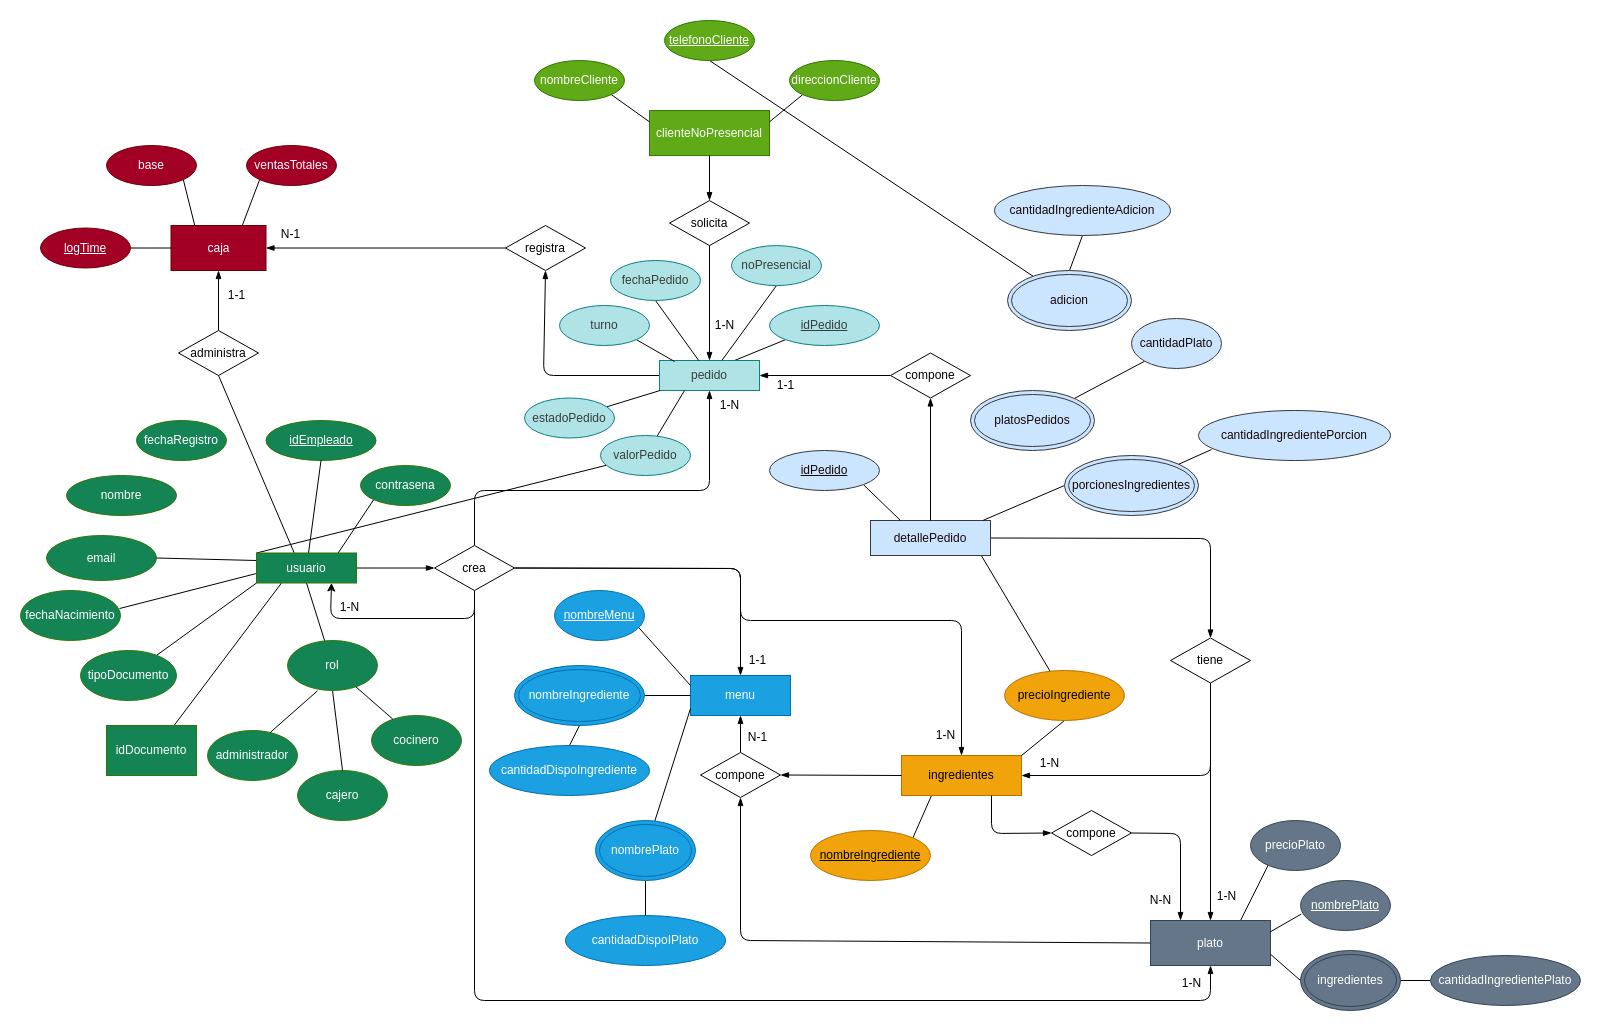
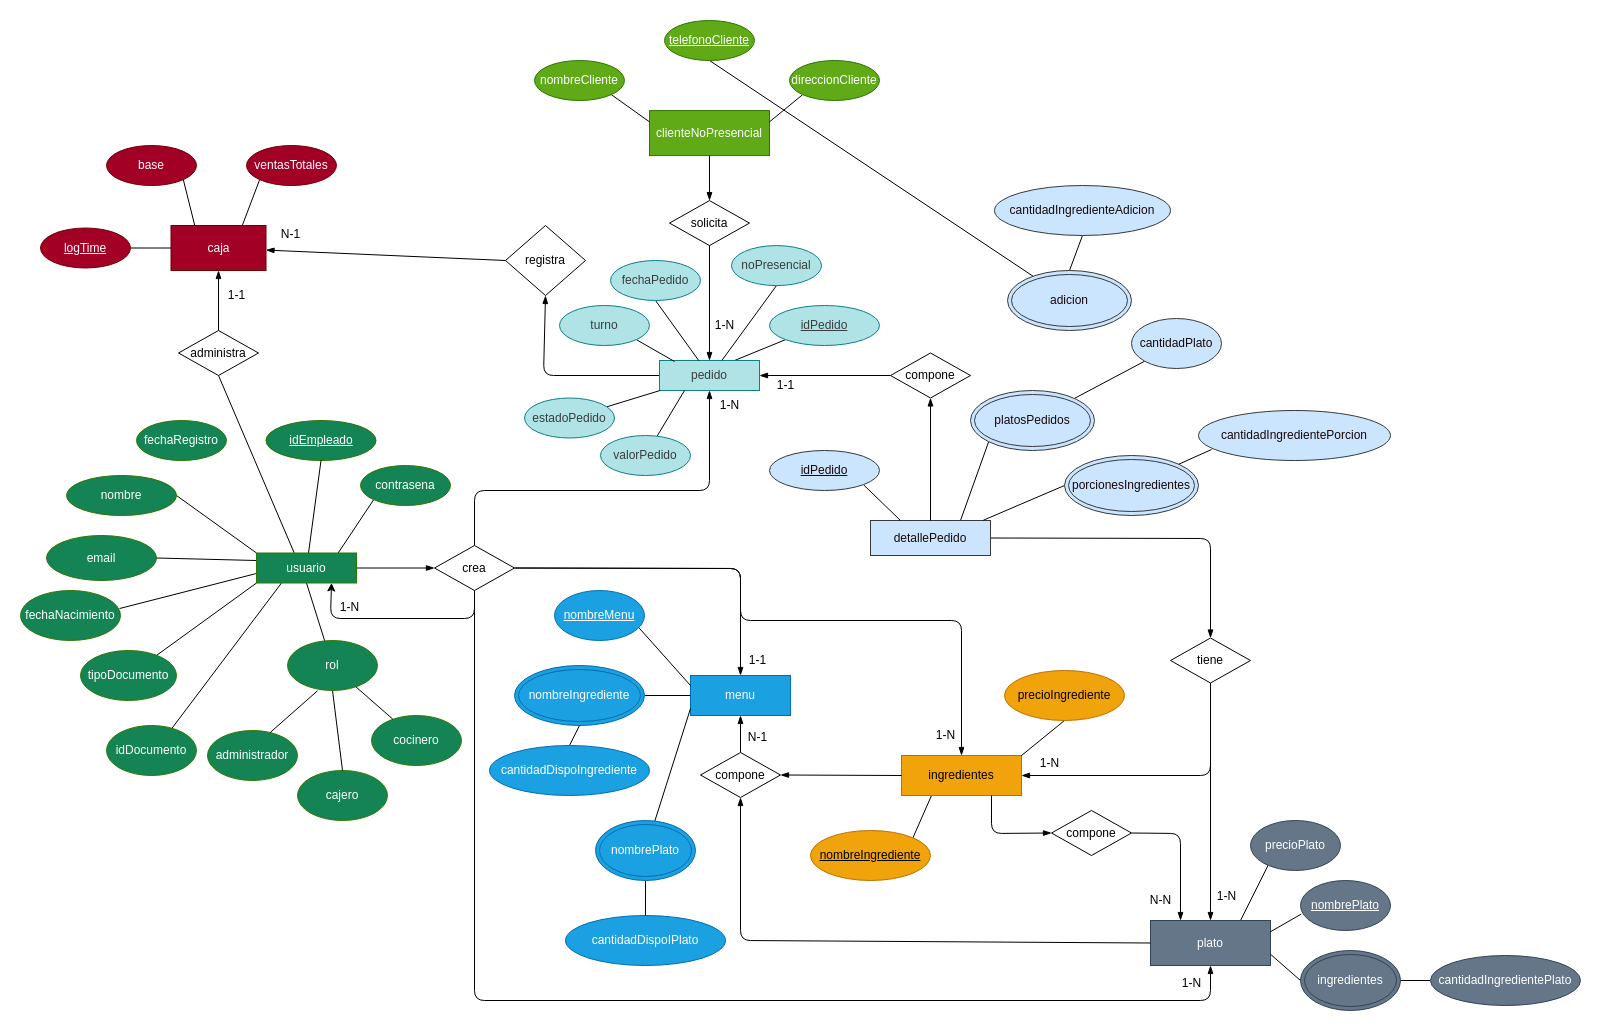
(546, 248) -> (546, 261)
(379, 522) -> (217, 524)
(1015, 613) -> (974, 482)
(152, 751) -> (152, 751)
